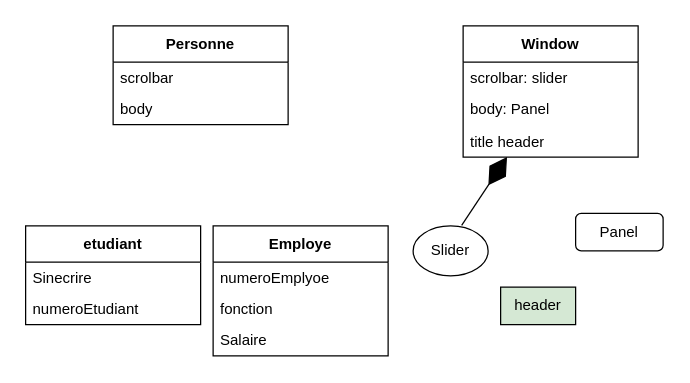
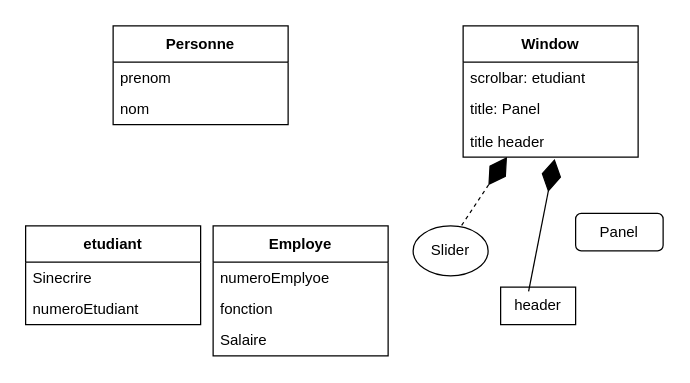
(152, 78) -> (146, 78)
(528, 78) -> (538, 78)
(137, 109) -> (133, 109)
(511, 109) -> (511, 109)
(475, 205) -> (475, 205)
none -> (538, 241)
(538, 306) -> (538, 306)
